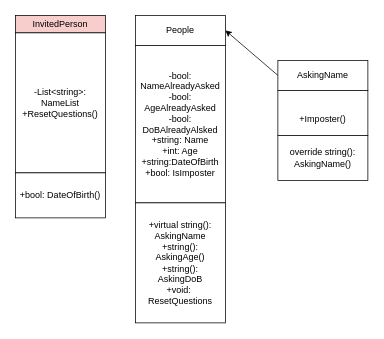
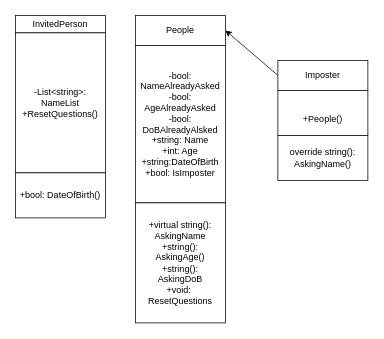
(60, 24) -> (60, 24)
(323, 75) -> (323, 75)
(323, 113) -> (323, 113)
